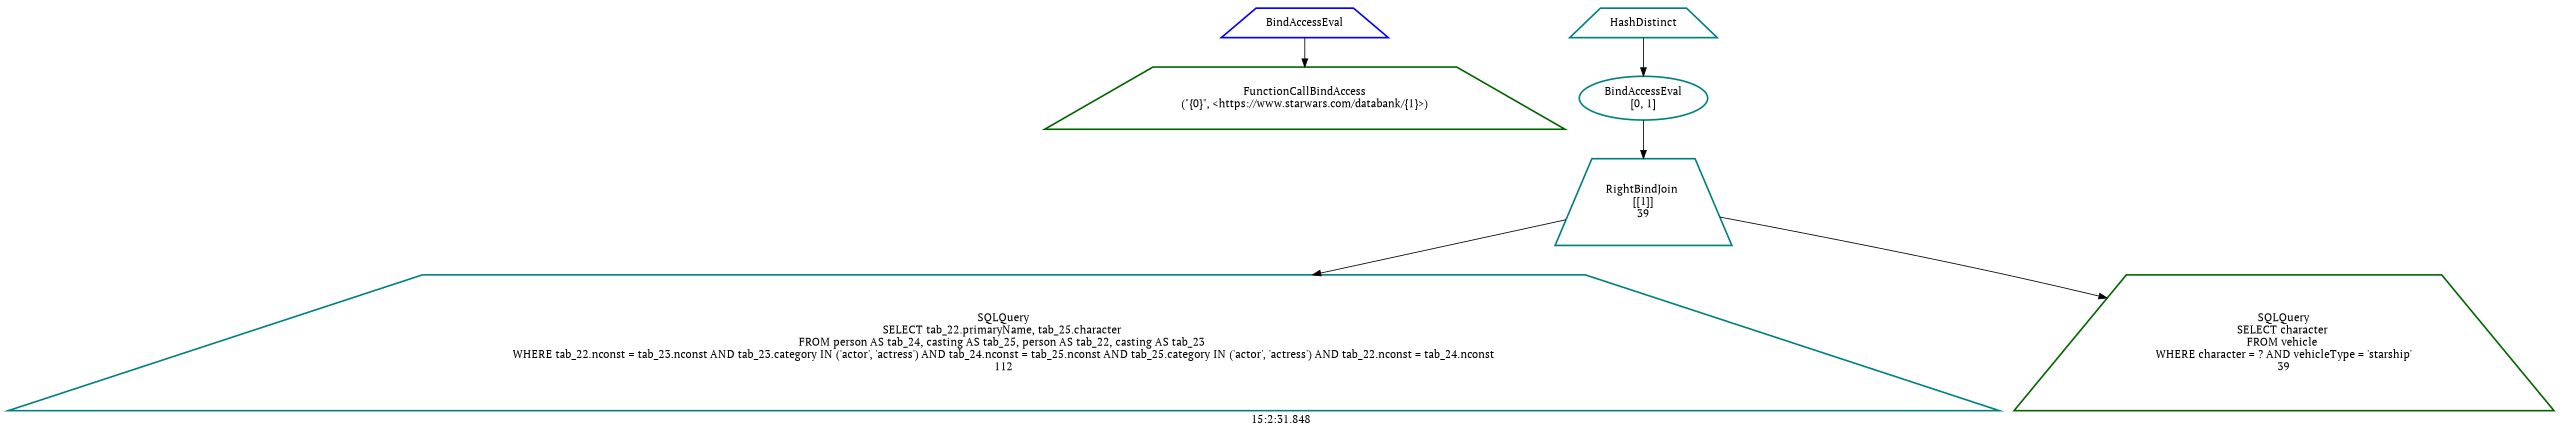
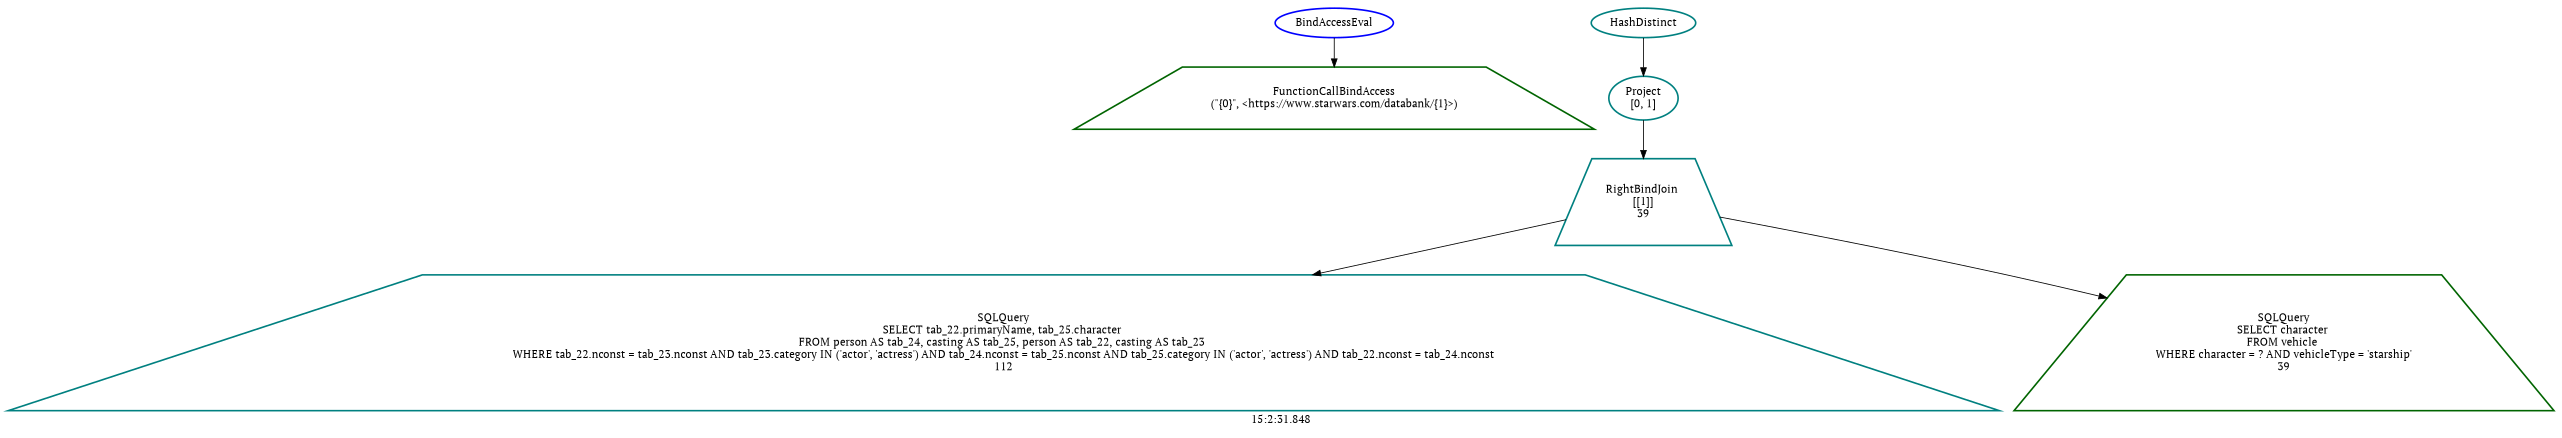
(1305, 23) -> (1334, 23)
(1643, 23) -> (1643, 23)
(1643, 98) -> (1643, 98)
